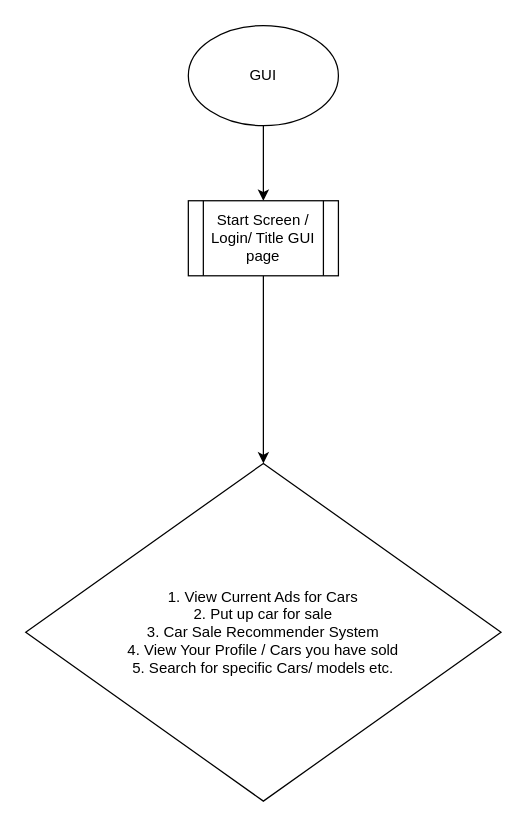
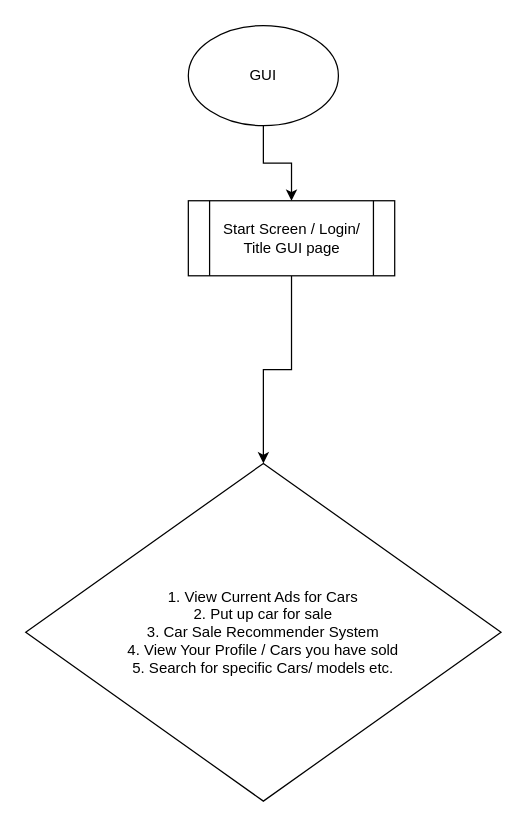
(263, 238) -> (291, 238)
